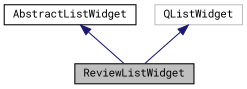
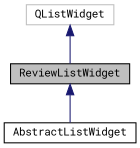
(106, 48) -> (70, 109)
